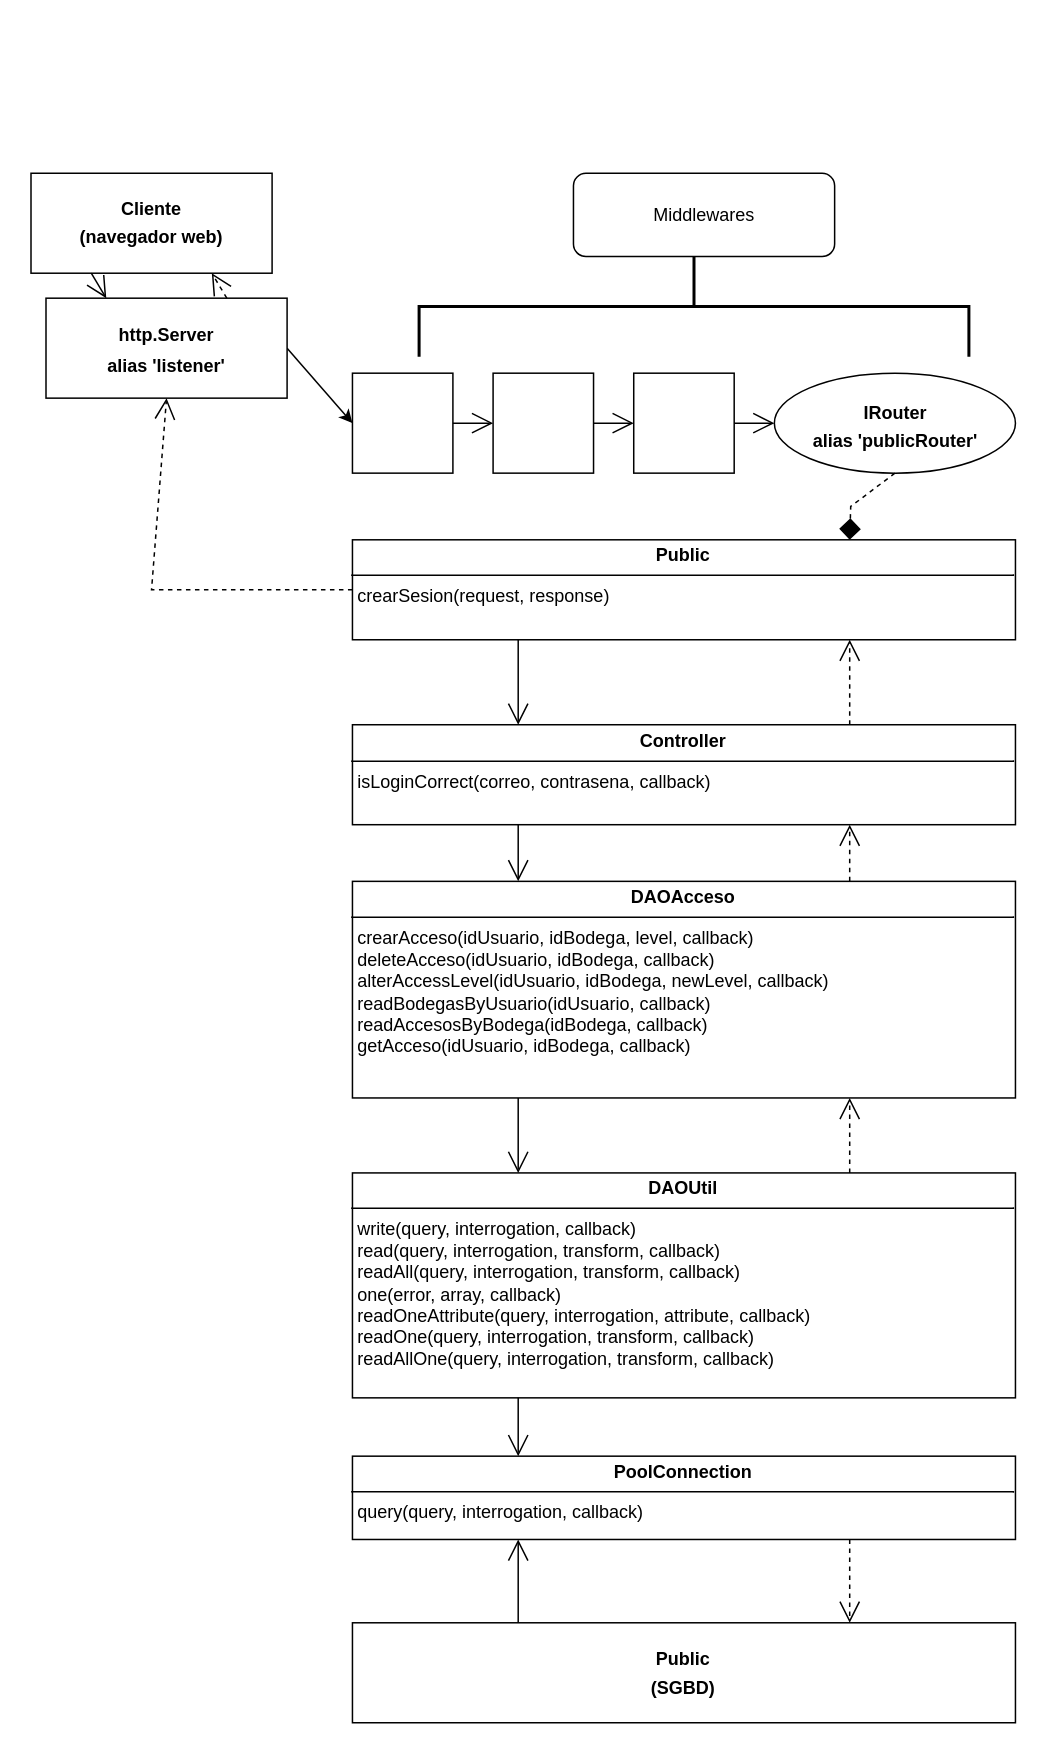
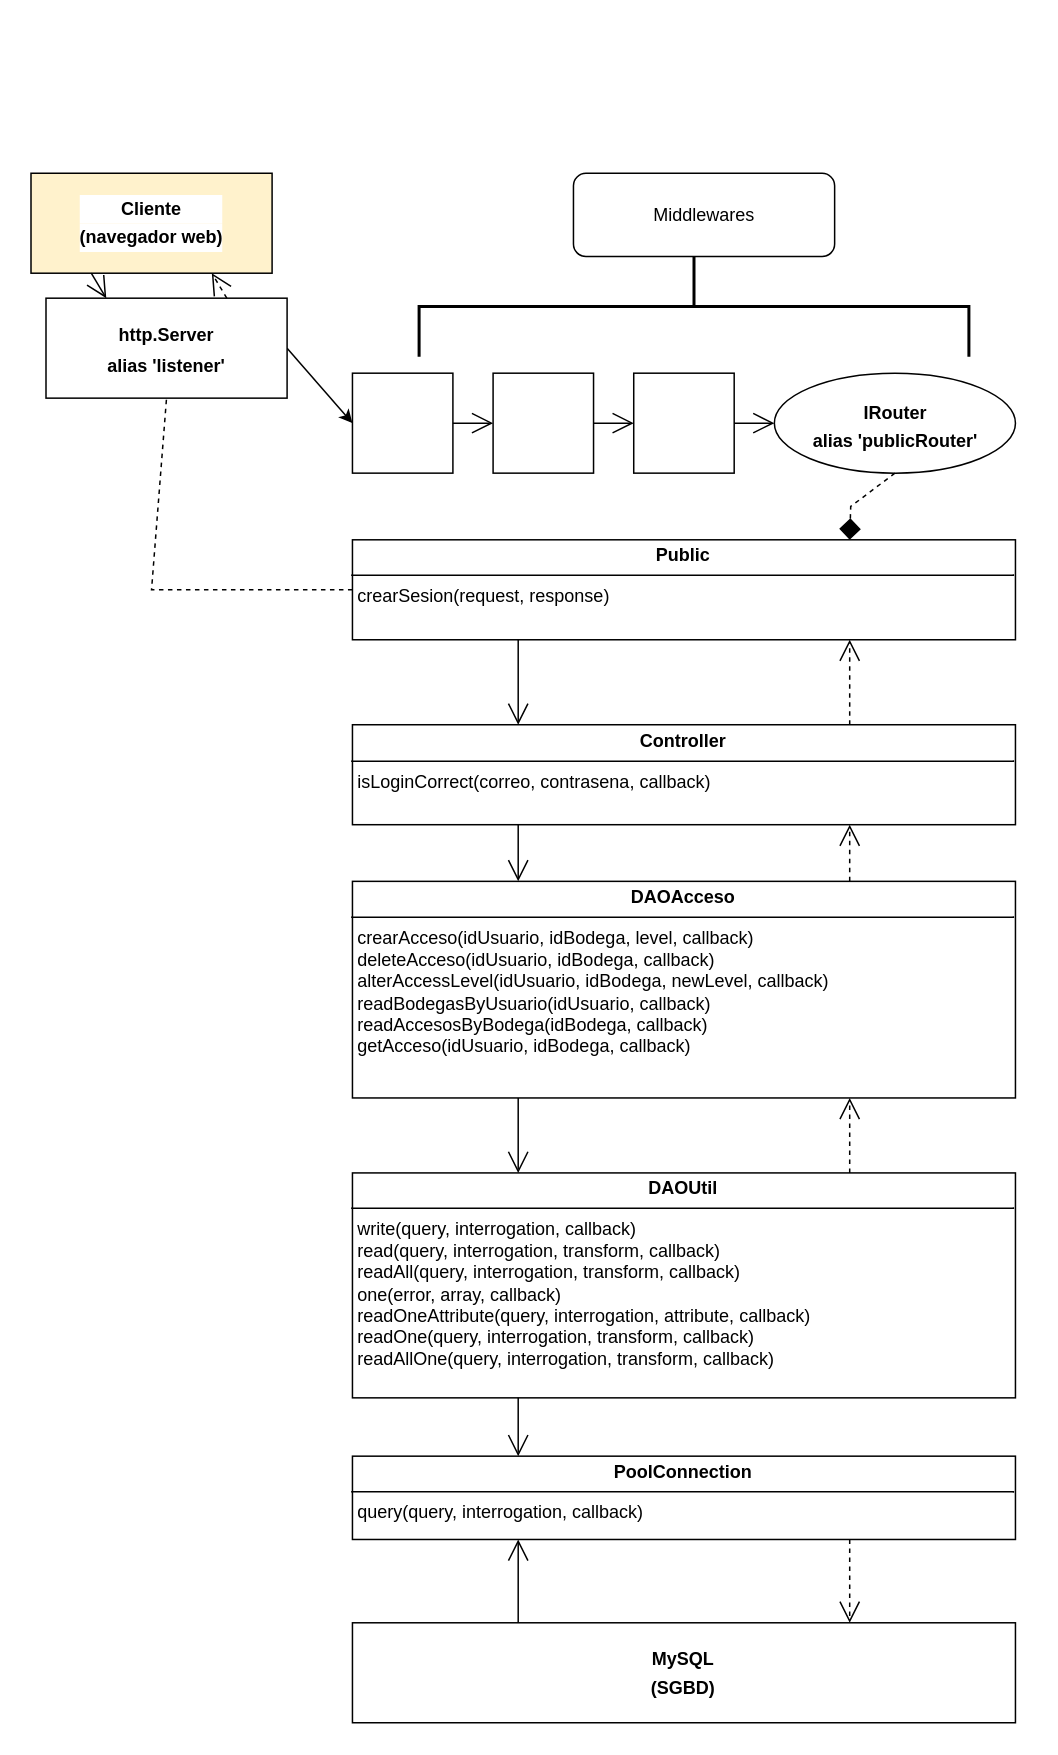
(151, 223) -> (151, 223)
(166, 404) -> (166, 403)
(683, 1673) -> (683, 1673)
